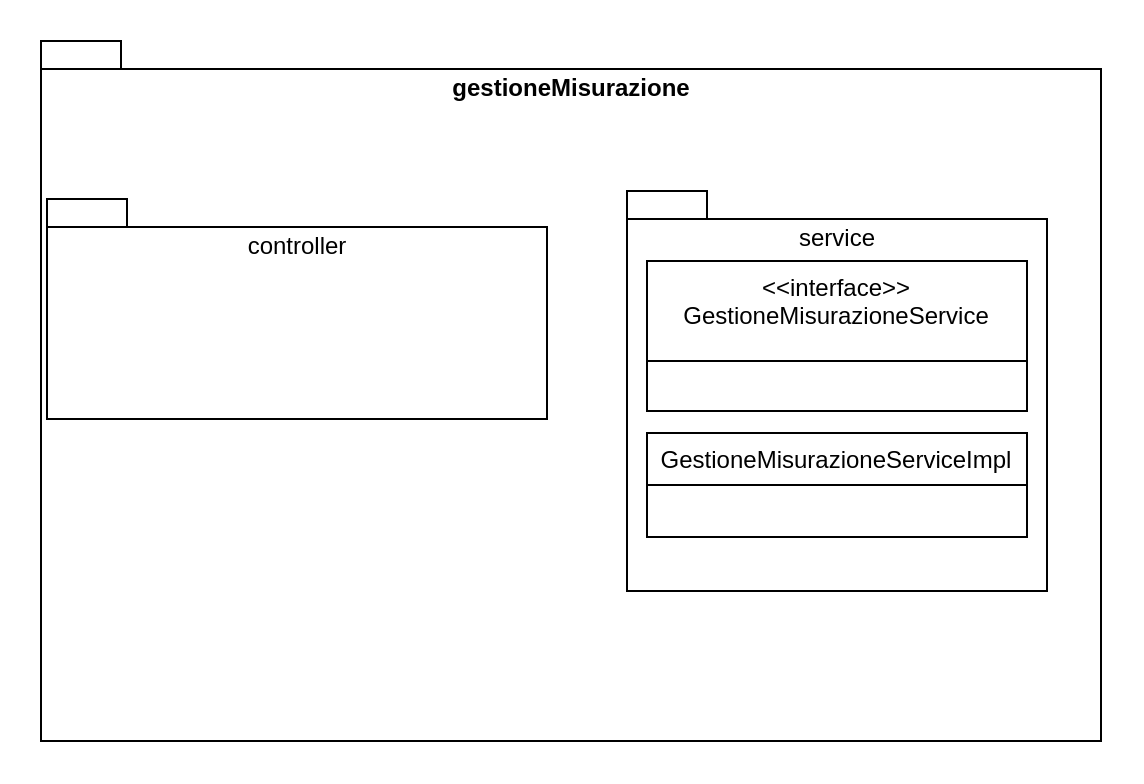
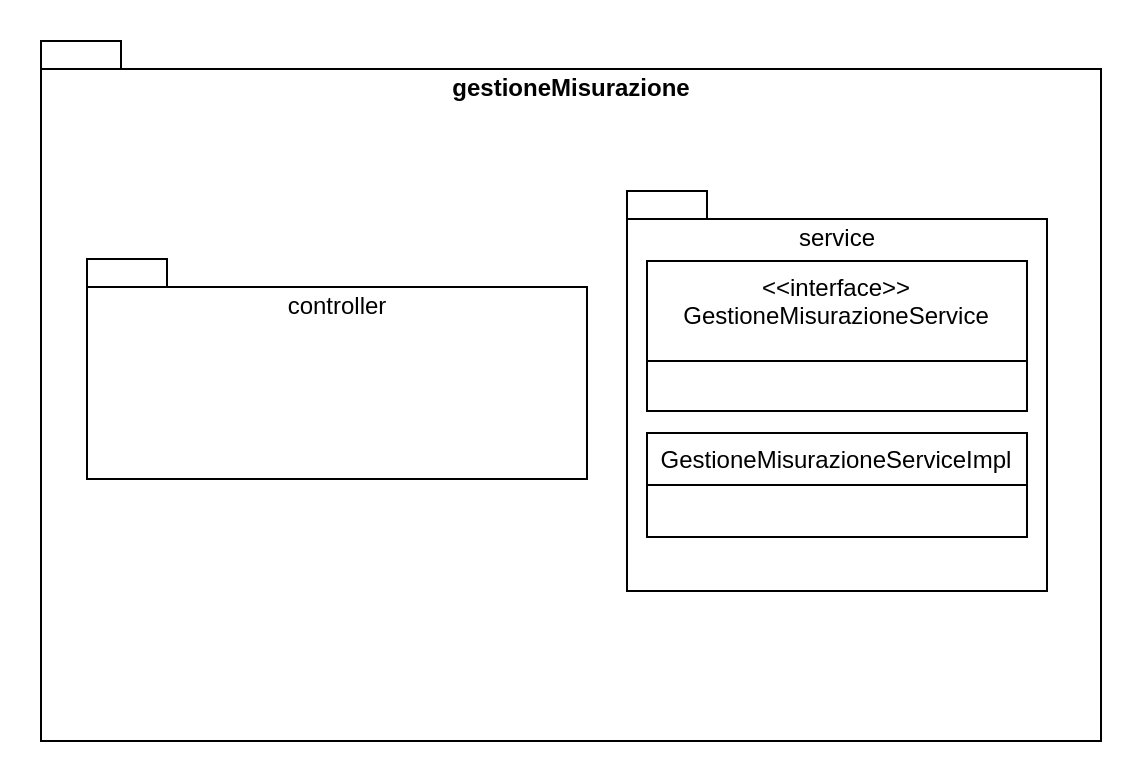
(297, 309) -> (337, 369)
